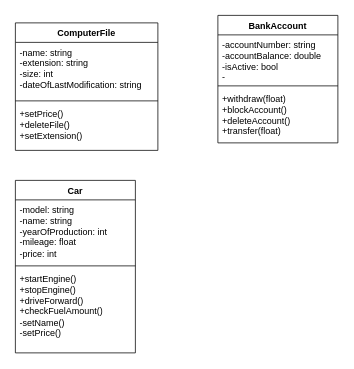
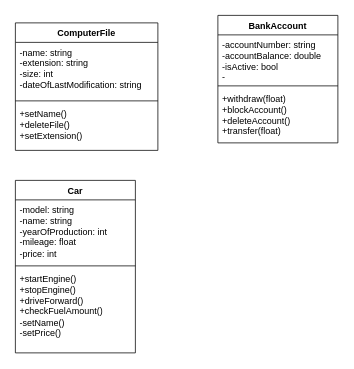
(57, 125) -> (57, 125)
